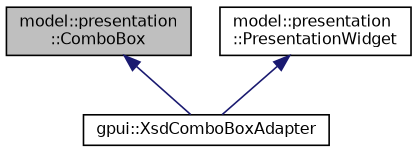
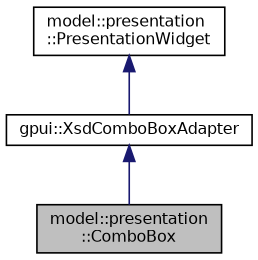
(164, 91) -> (129, 183)
